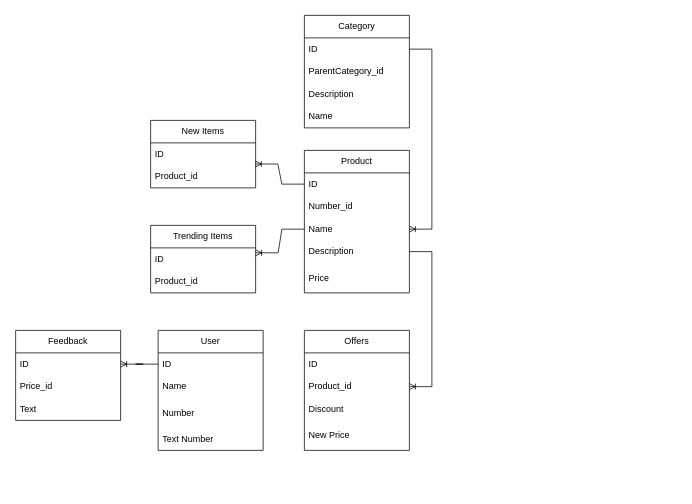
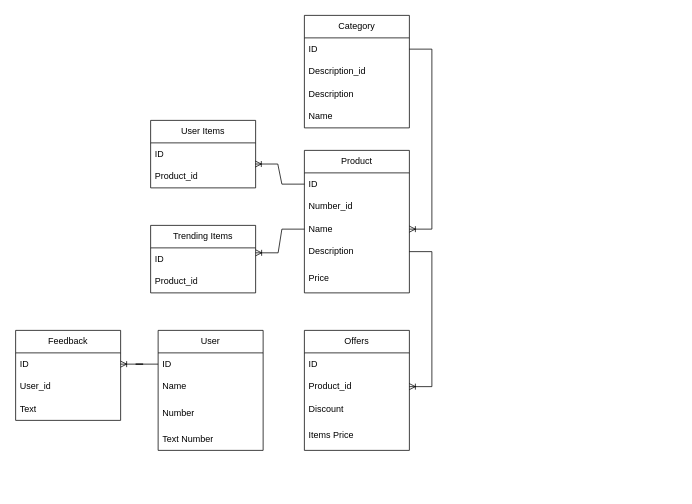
(350, 72) -> (340, 72)
(203, 132) -> (203, 132)
(38, 387) -> (36, 387)
(329, 435) -> (334, 435)
